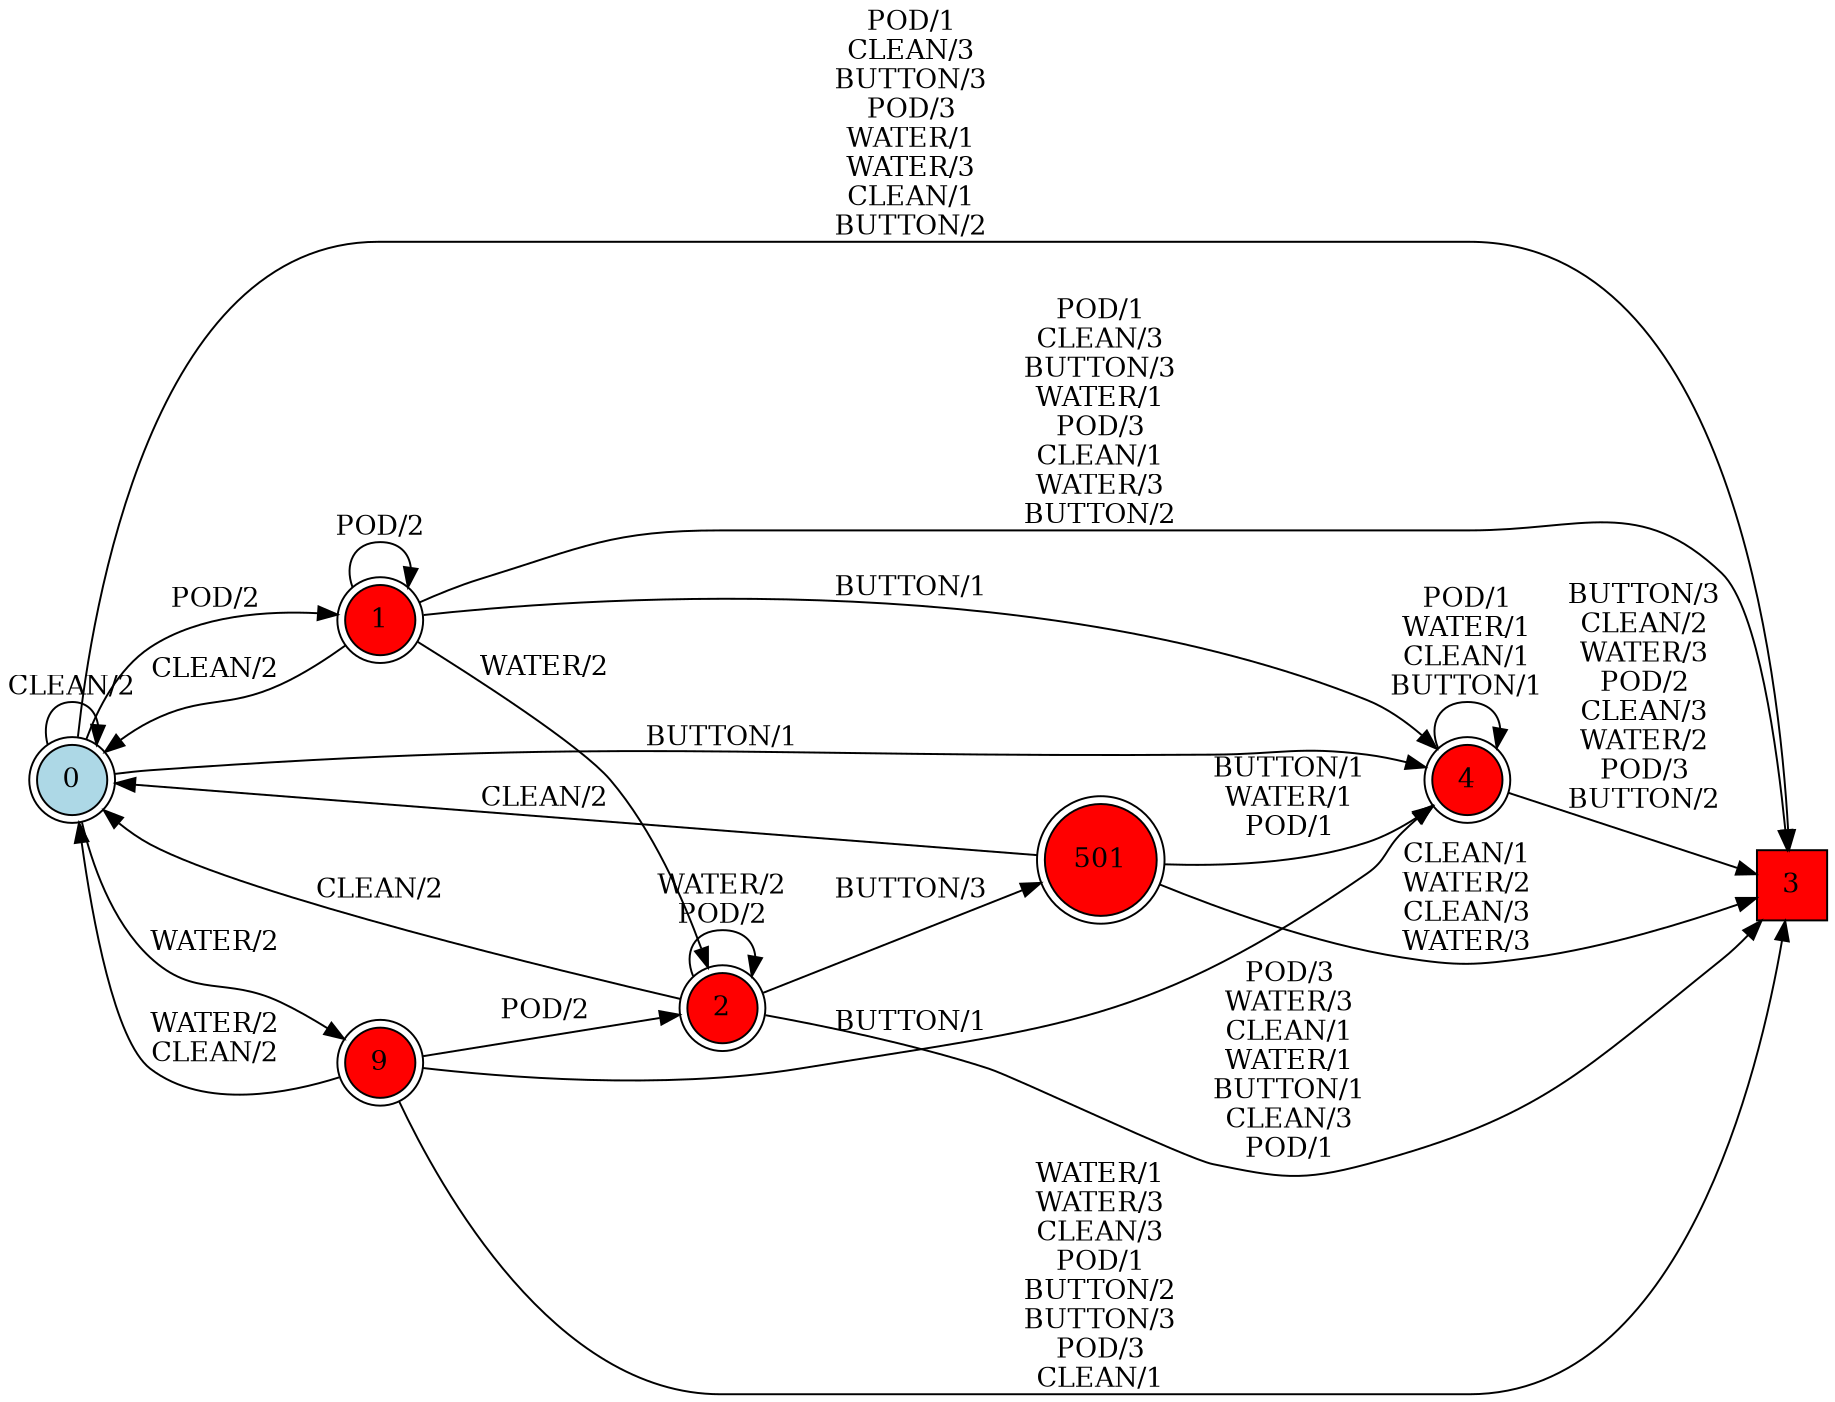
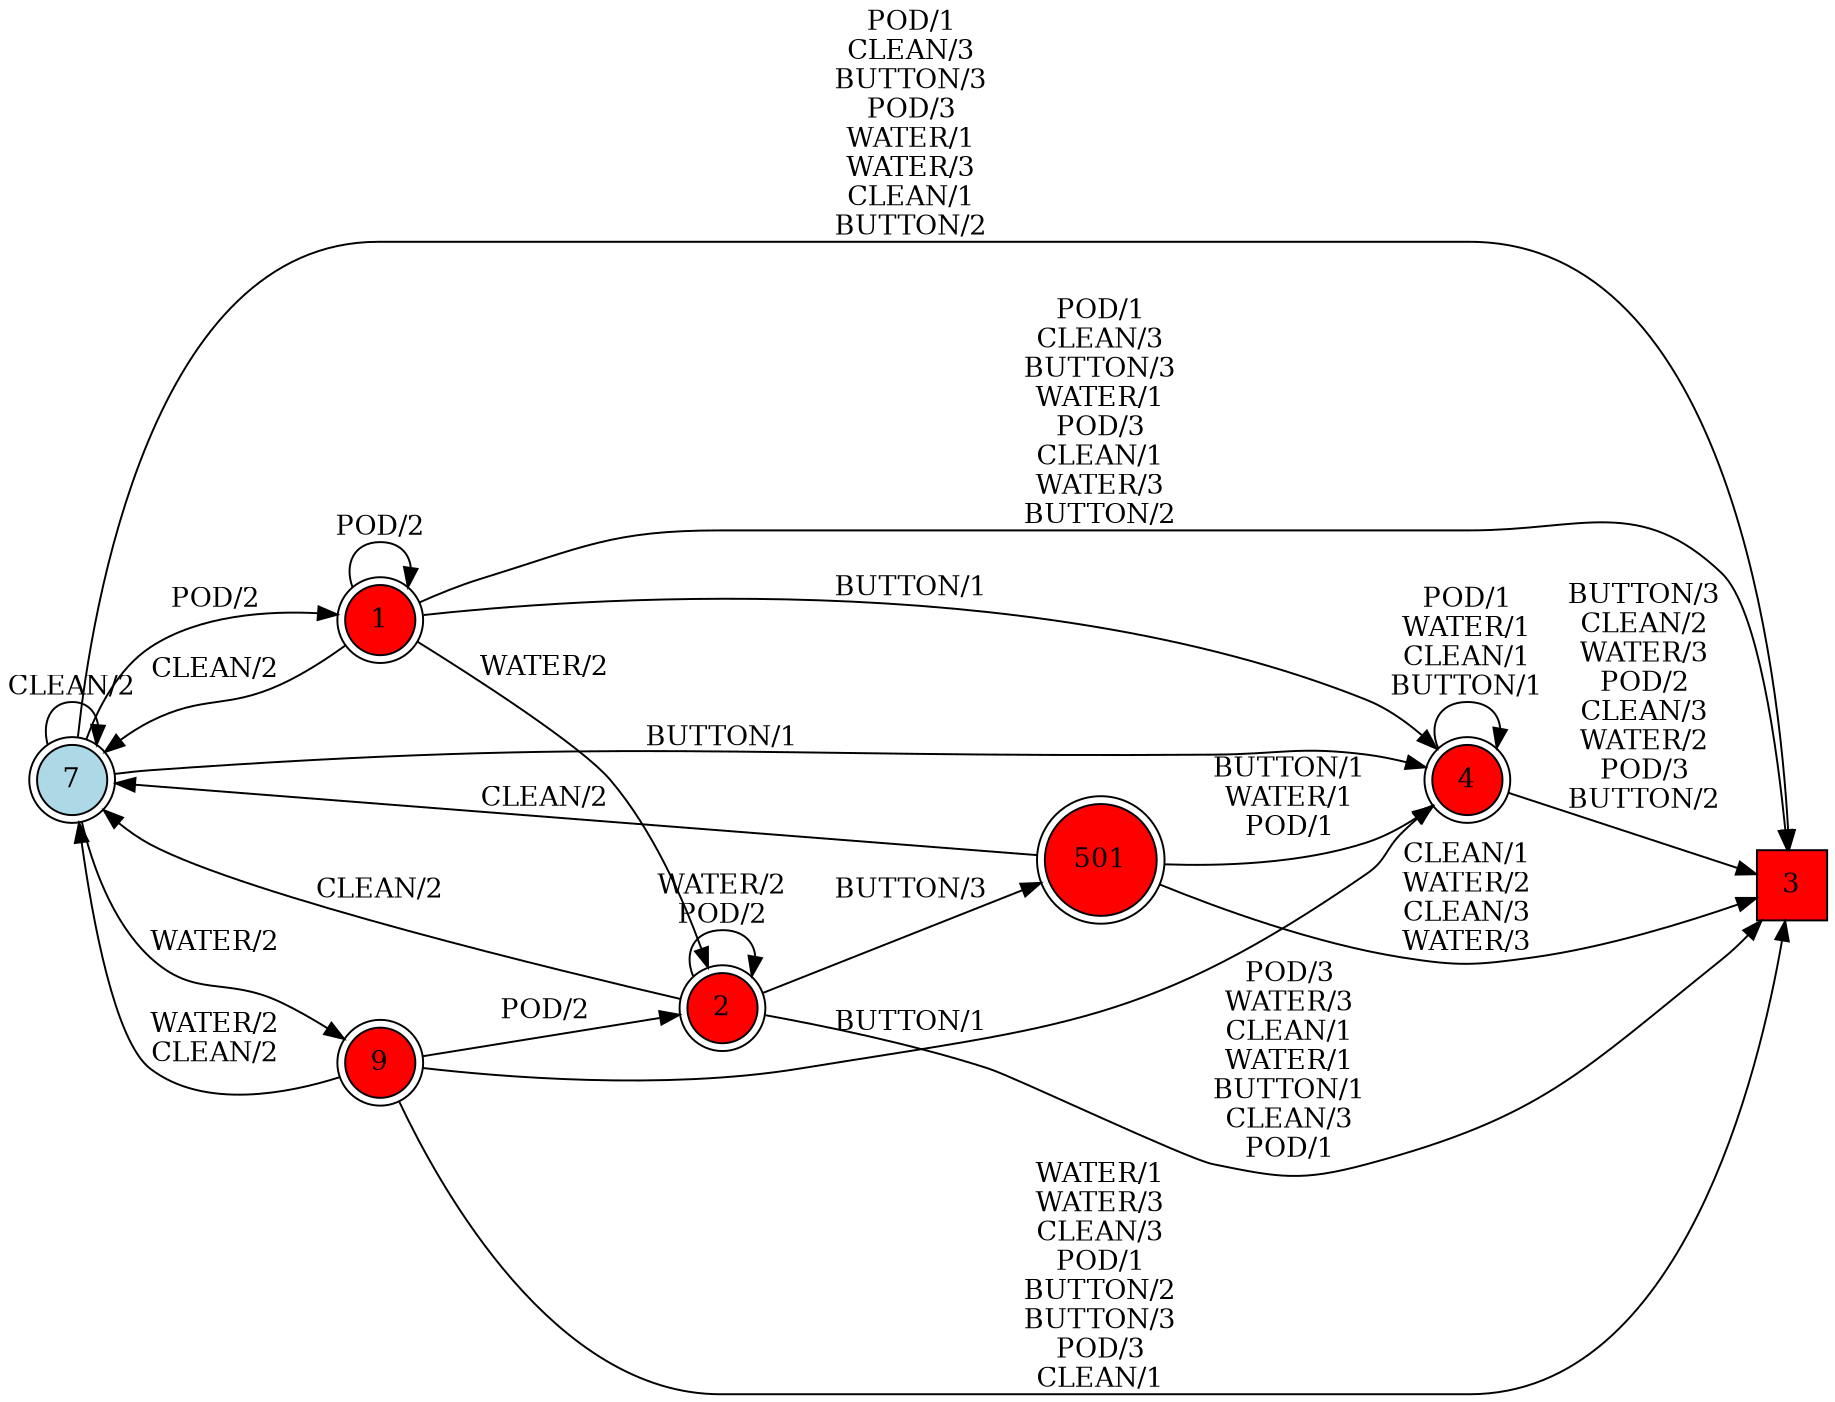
(72, 780) -> (72, 780)
